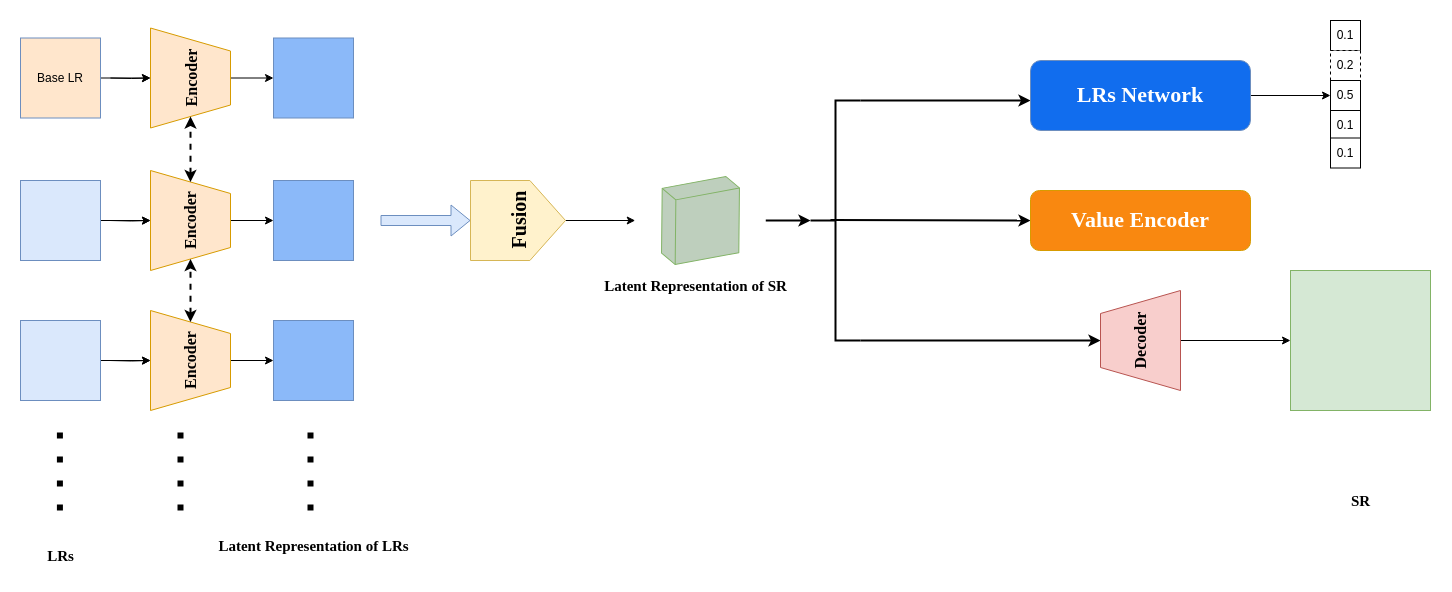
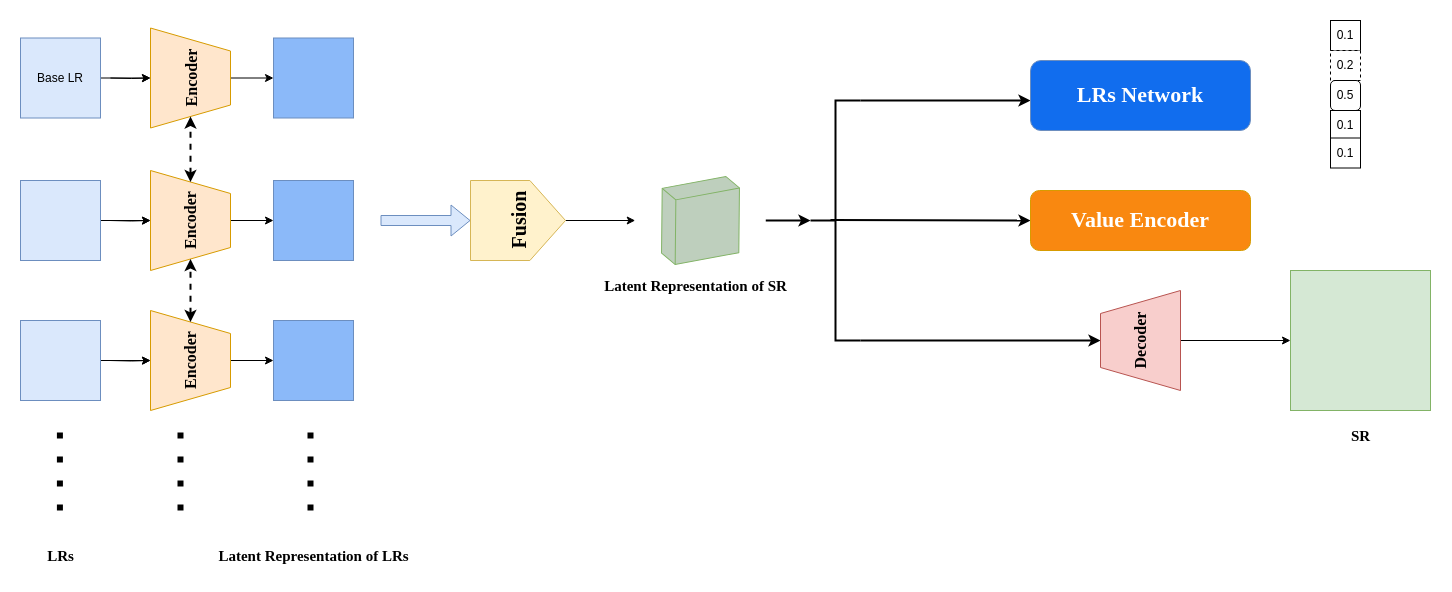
(61, 78) -> (61, 78)
(1287, 96) -> none
(1346, 96) -> (1346, 96)
(1361, 501) -> (1361, 436)
(314, 546) -> (314, 556)
